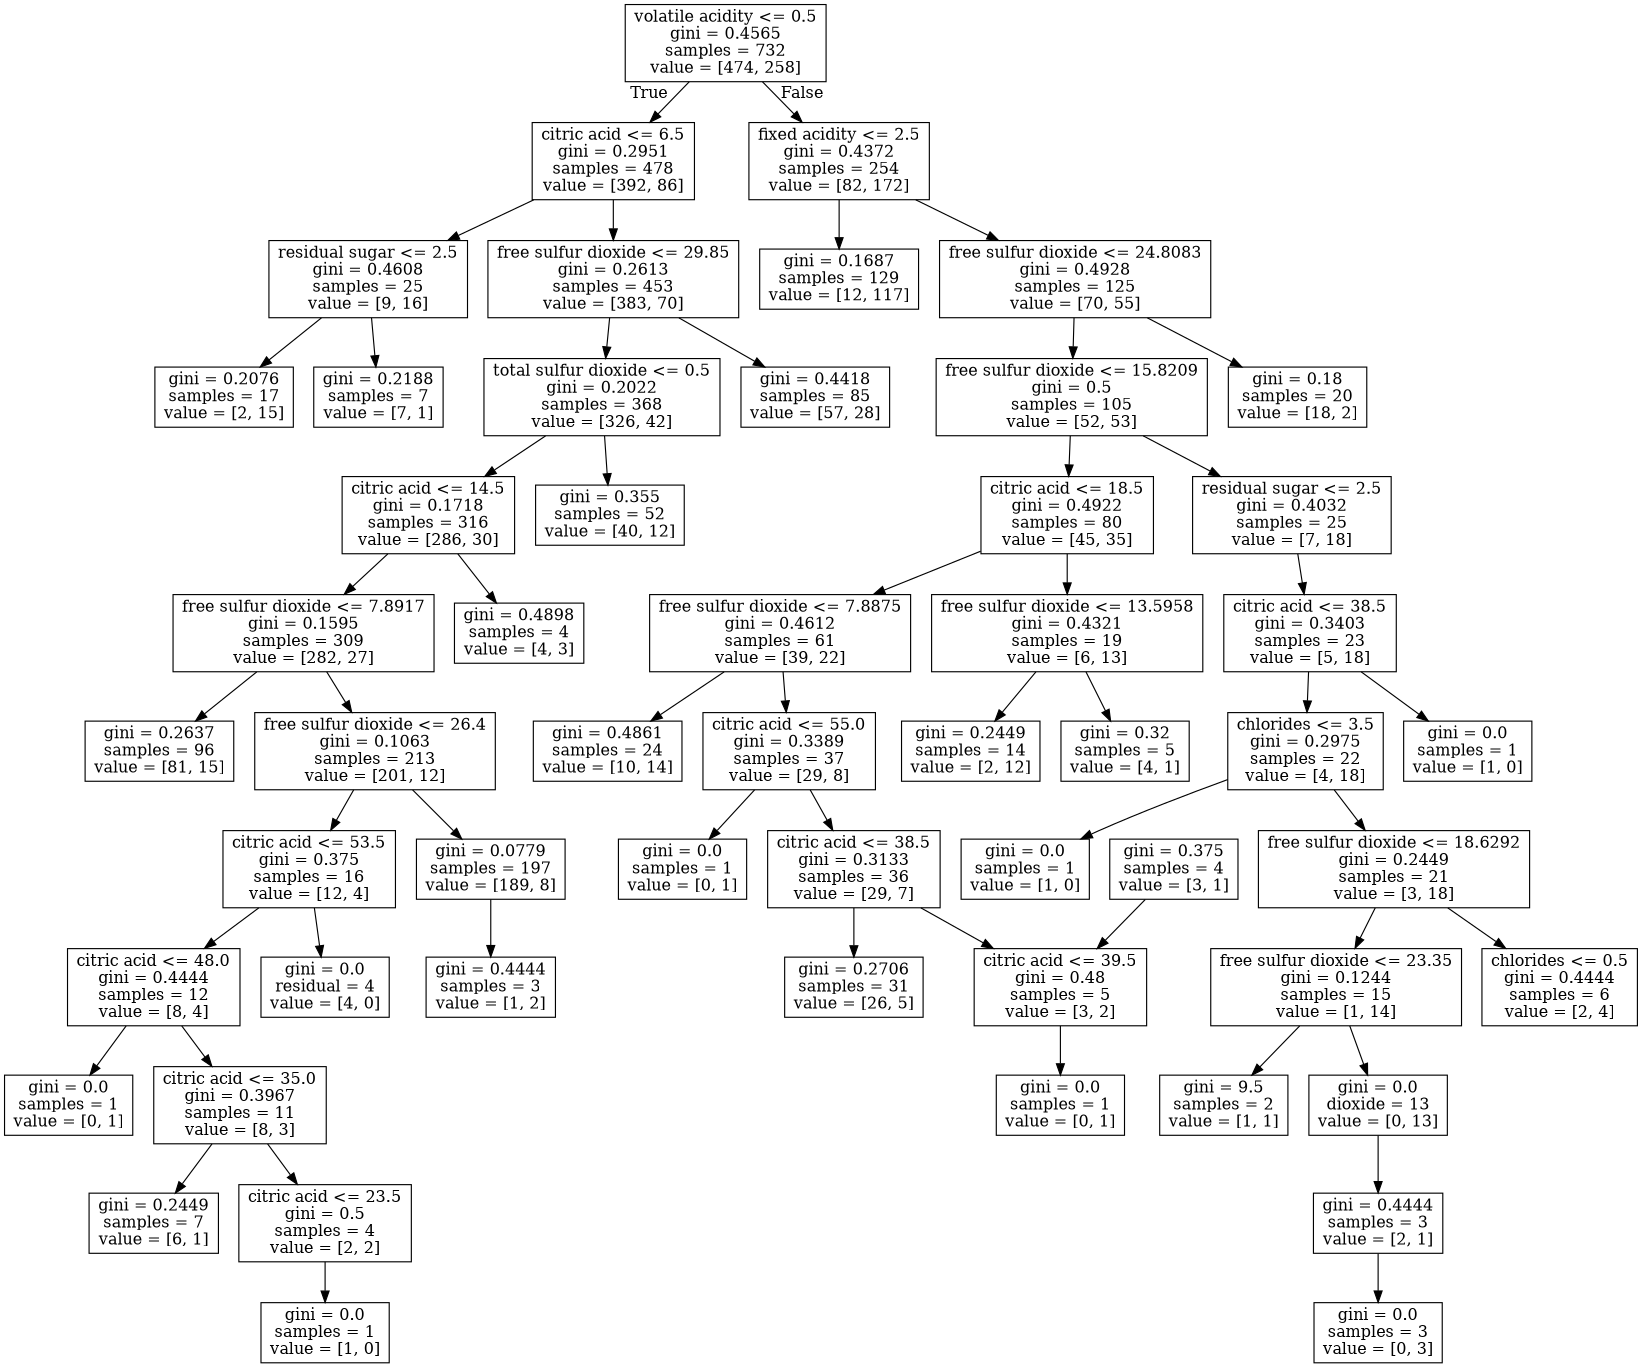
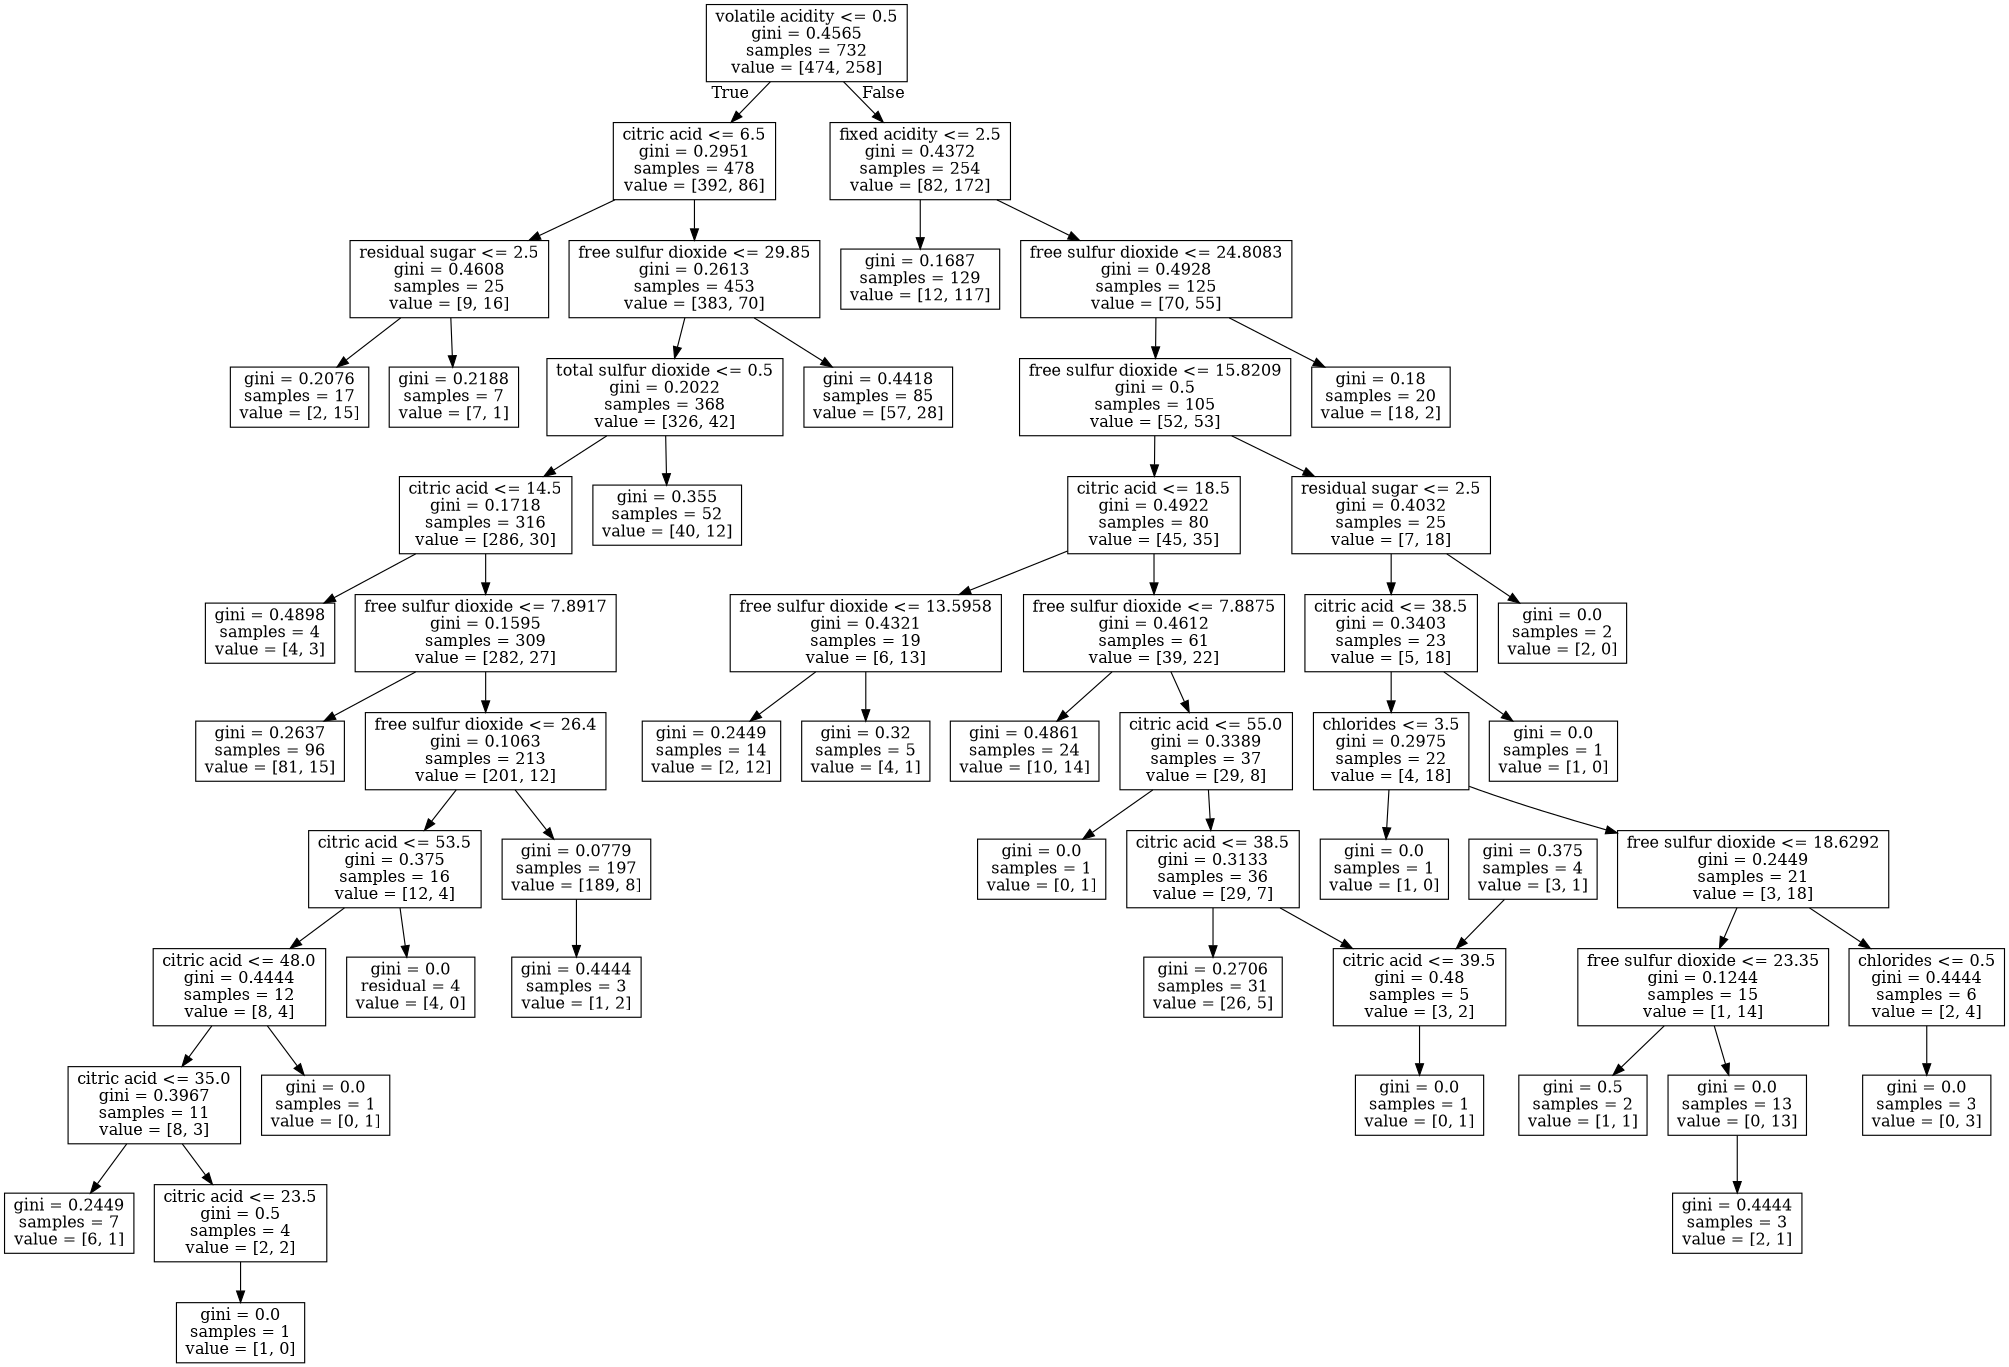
none -> (1563, 633)
(1224, 1105) -> (1583, 1105)
(1378, 1105) -> (1737, 1105)
(1378, 1272) -> (1927, 1045)
